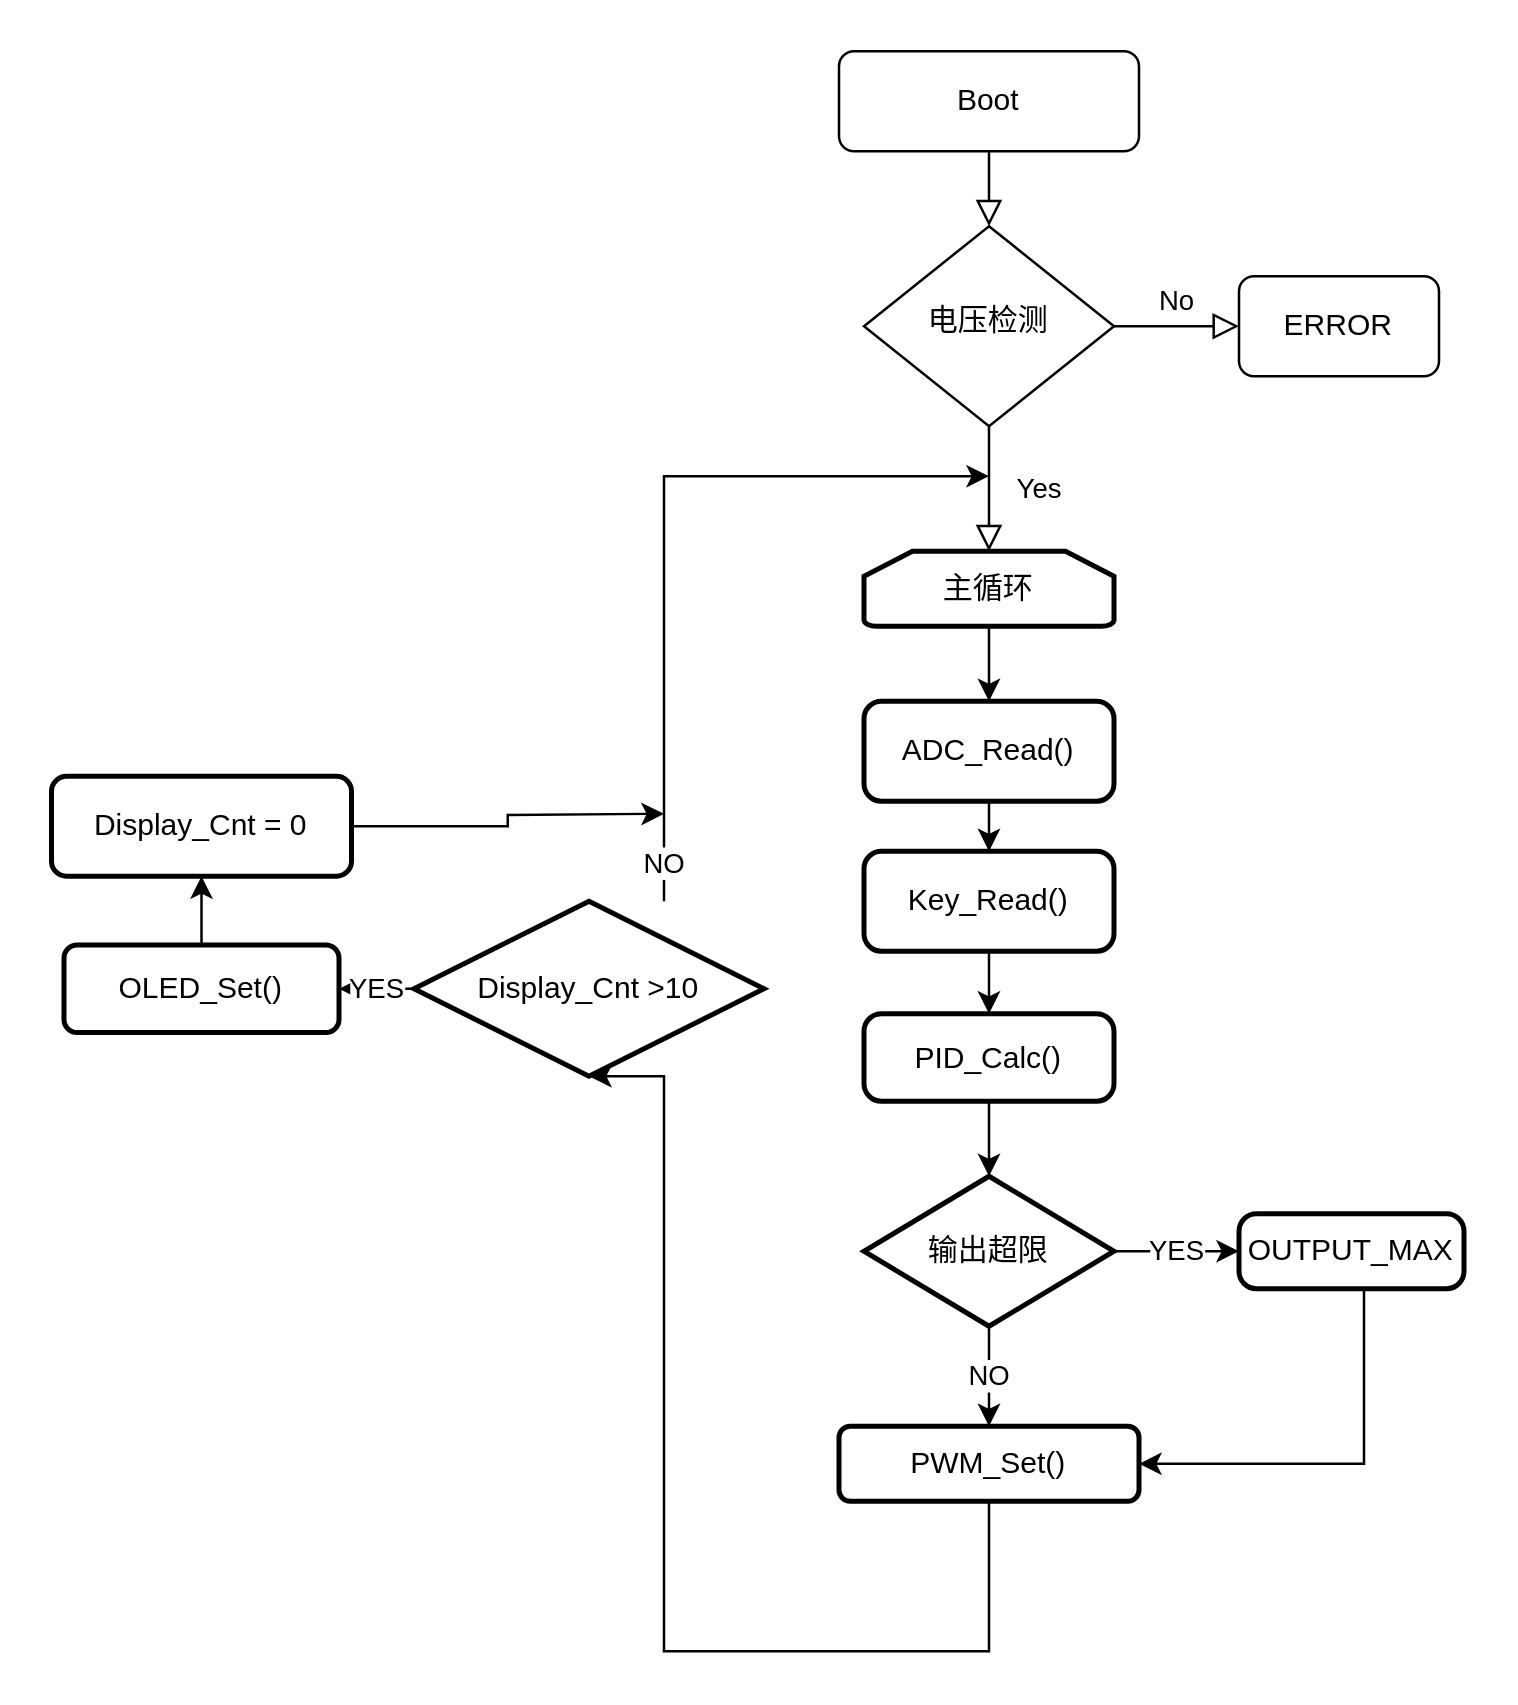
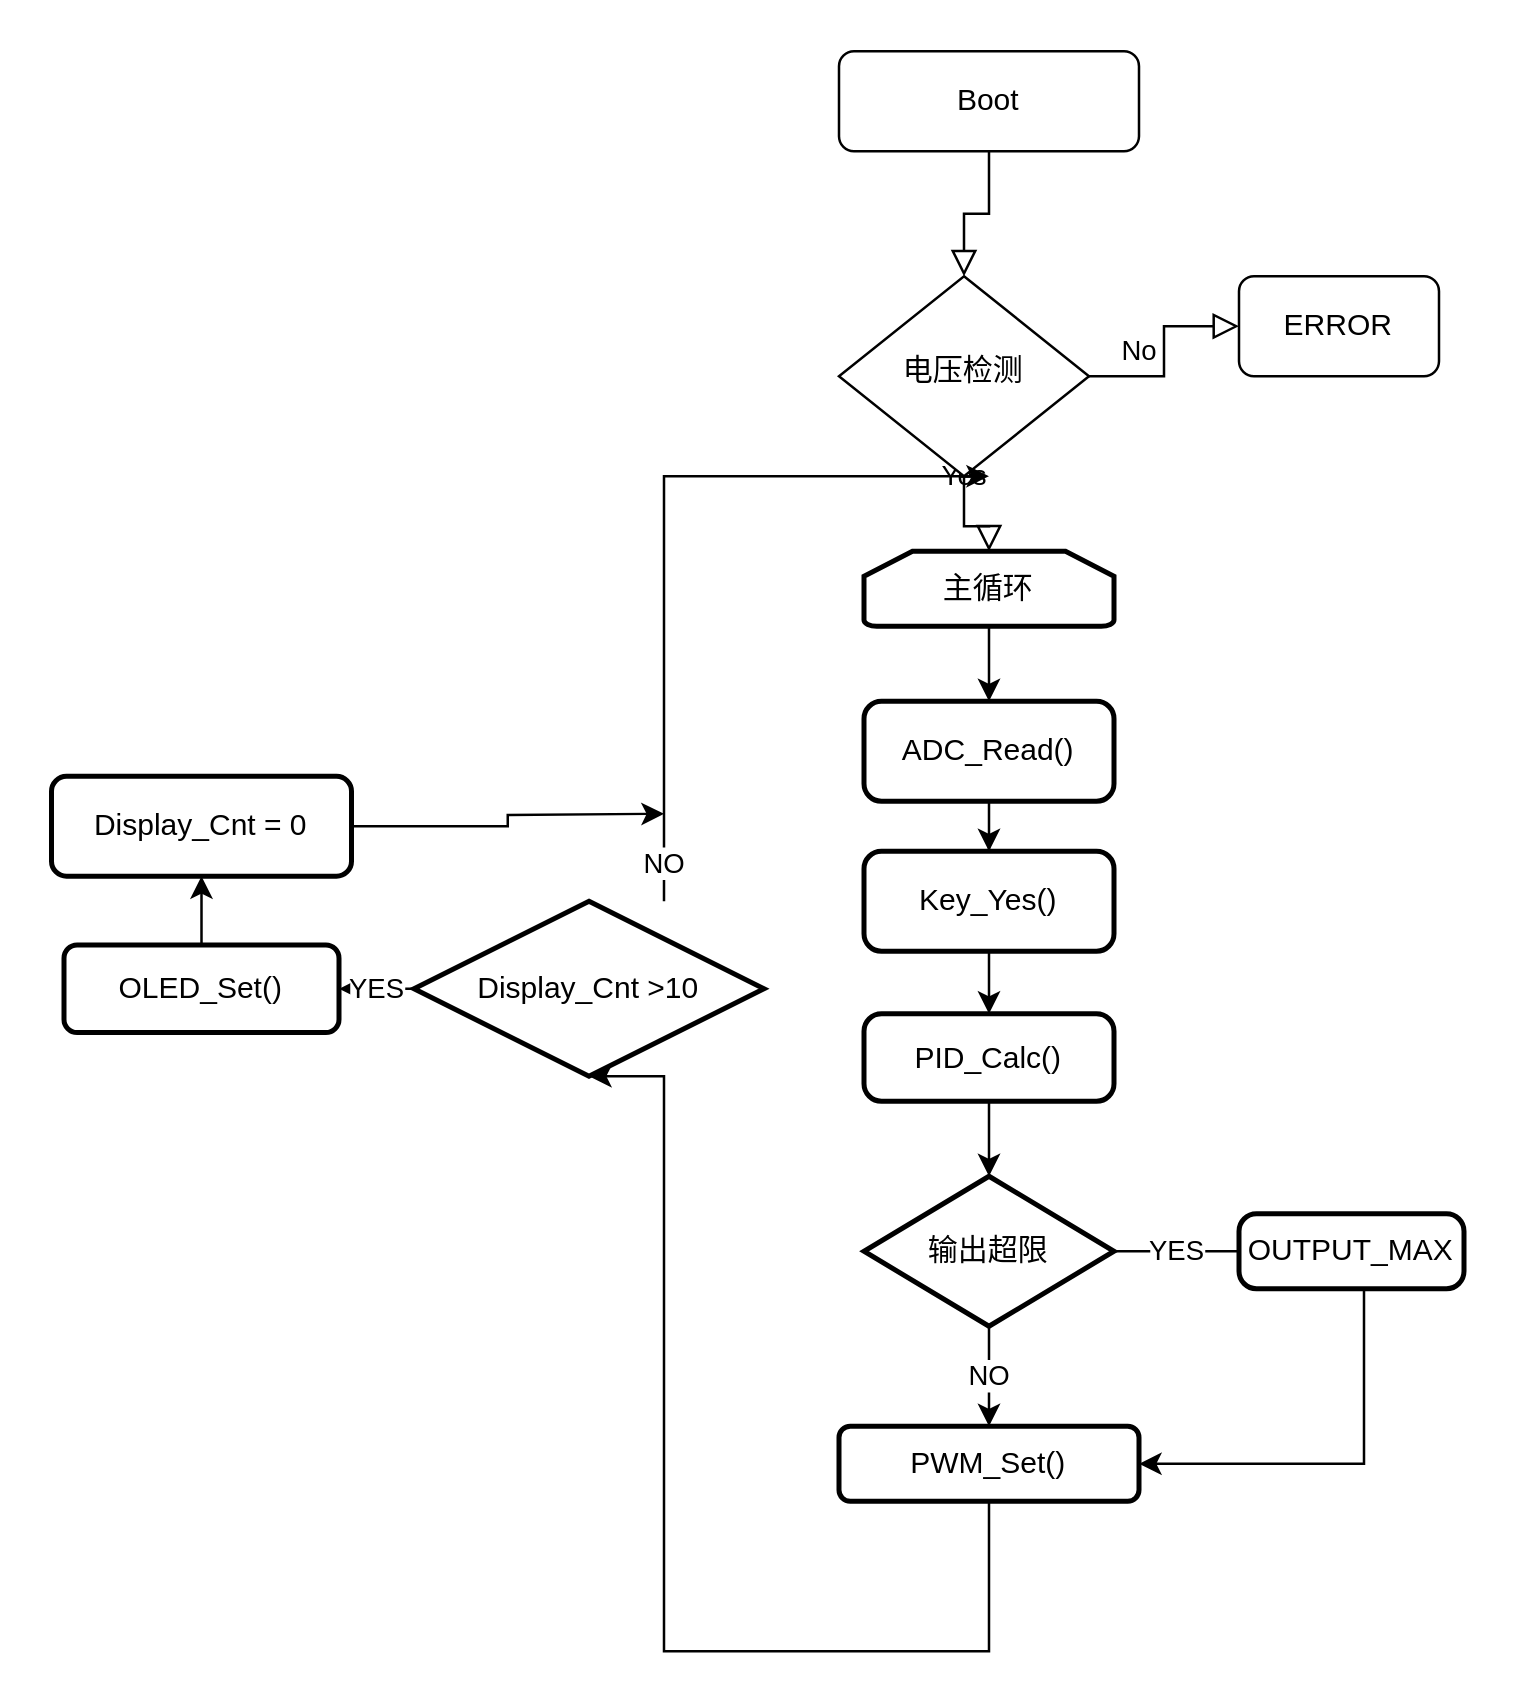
(989, 326) -> (964, 376)
(989, 901) -> (989, 901)
(1221, 1251) -> (1227, 1251)
